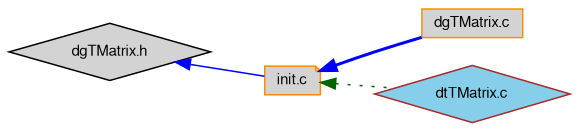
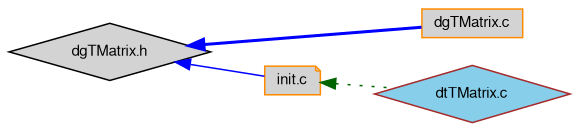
(378, 51) -> (313, 36)
